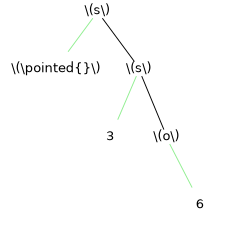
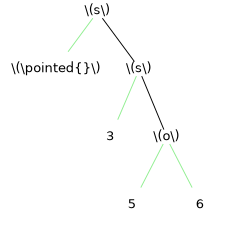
none -> (132, 205)
